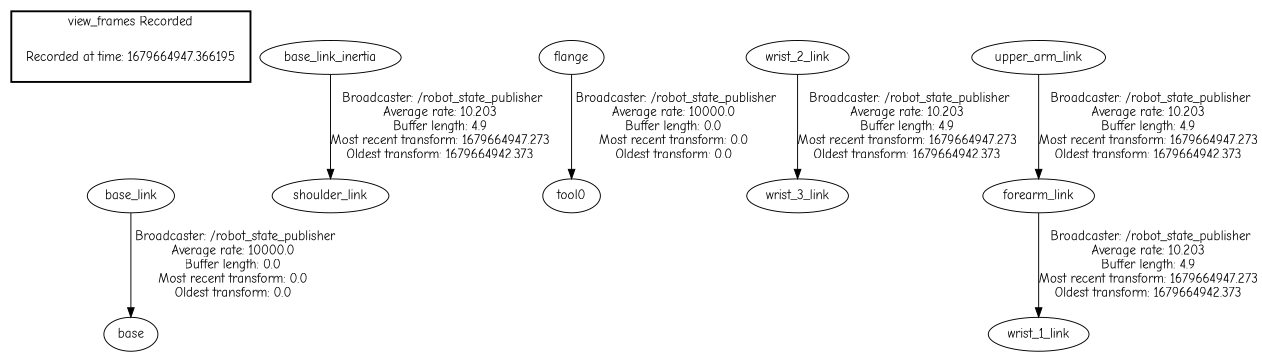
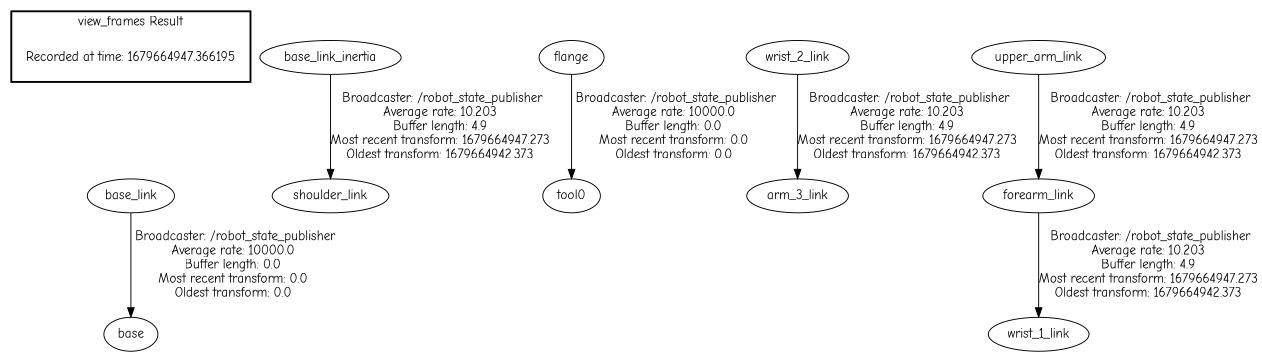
(131, 22) -> (131, 22)
(798, 196) -> (798, 196)
